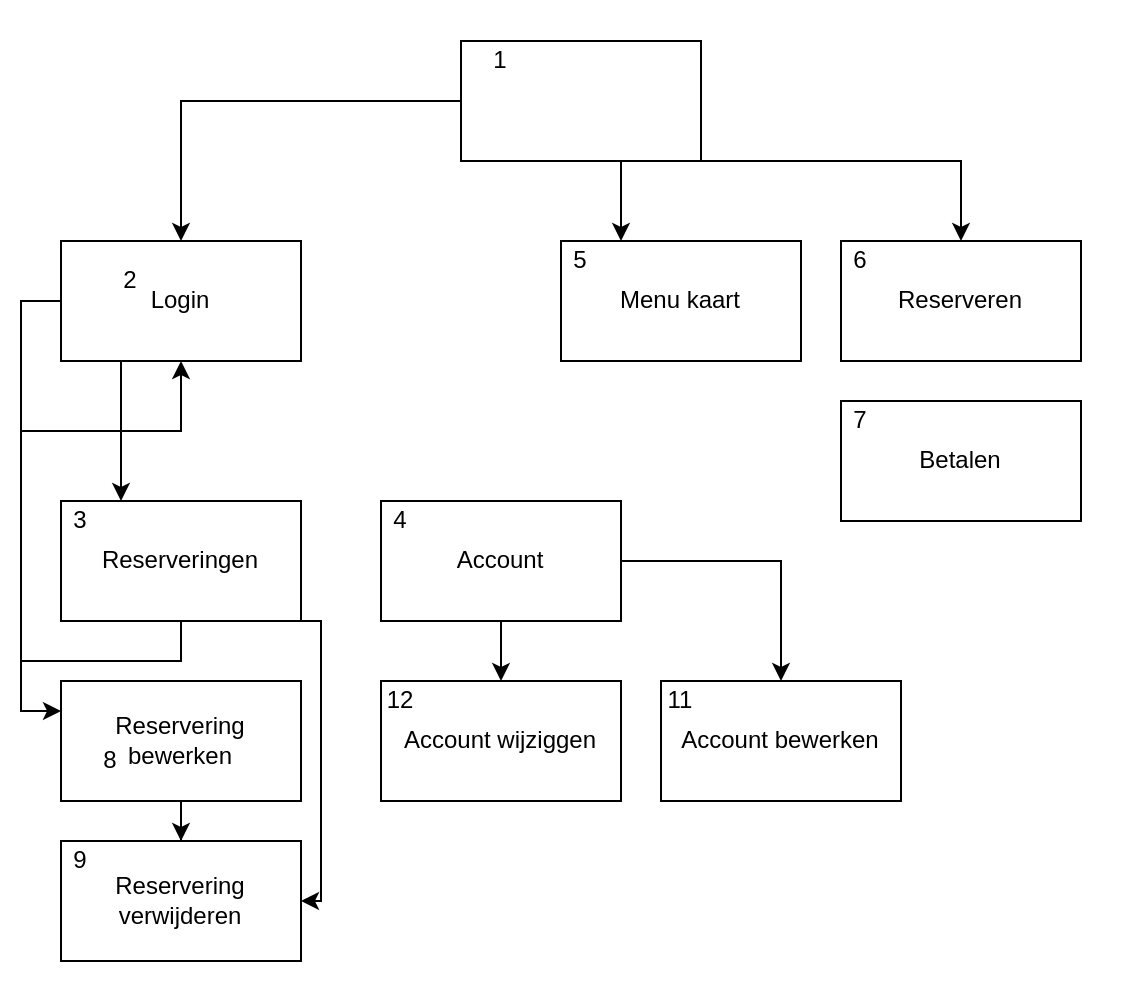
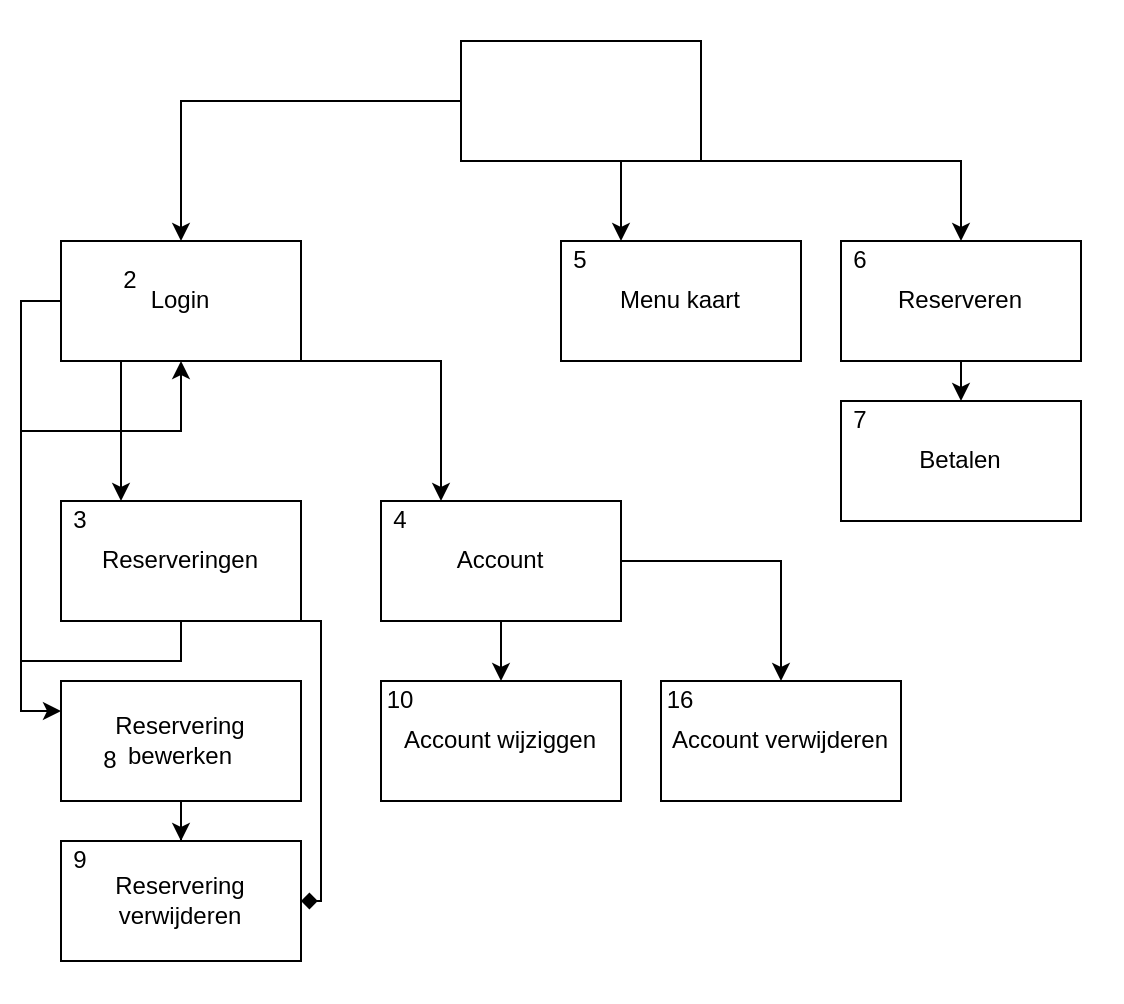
(501, 61) -> none
none -> (434, 361)
none -> (961, 374)
(401, 701) -> (401, 701)
(681, 701) -> (681, 701)
(781, 741) -> (781, 741)
(316, 901) -> (318, 901)
